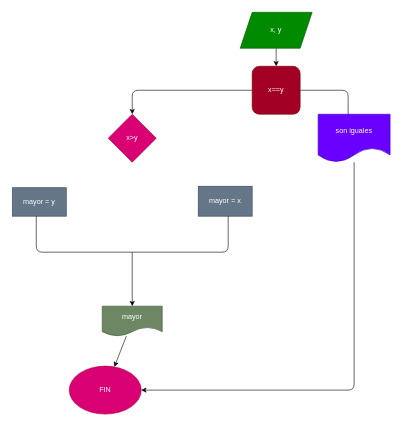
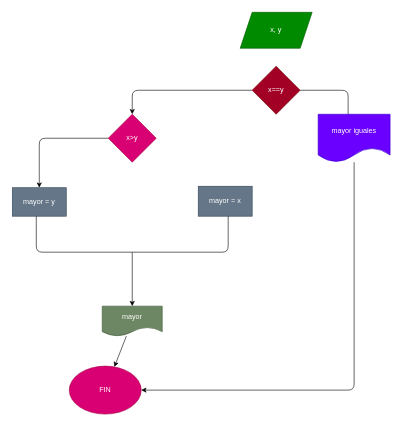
(276, 60) -> none
(276, 90) -> (276, 90)
(354, 131) -> (354, 131)
none -> (41, 140)
